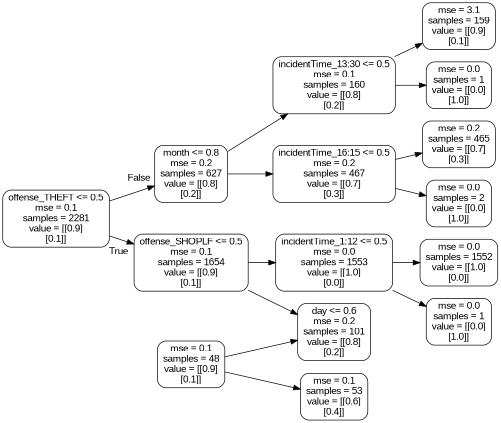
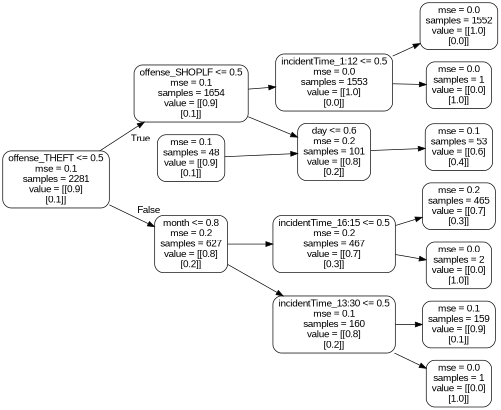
(459, 26) -> (459, 324)
(259, 380) -> (394, 150)
